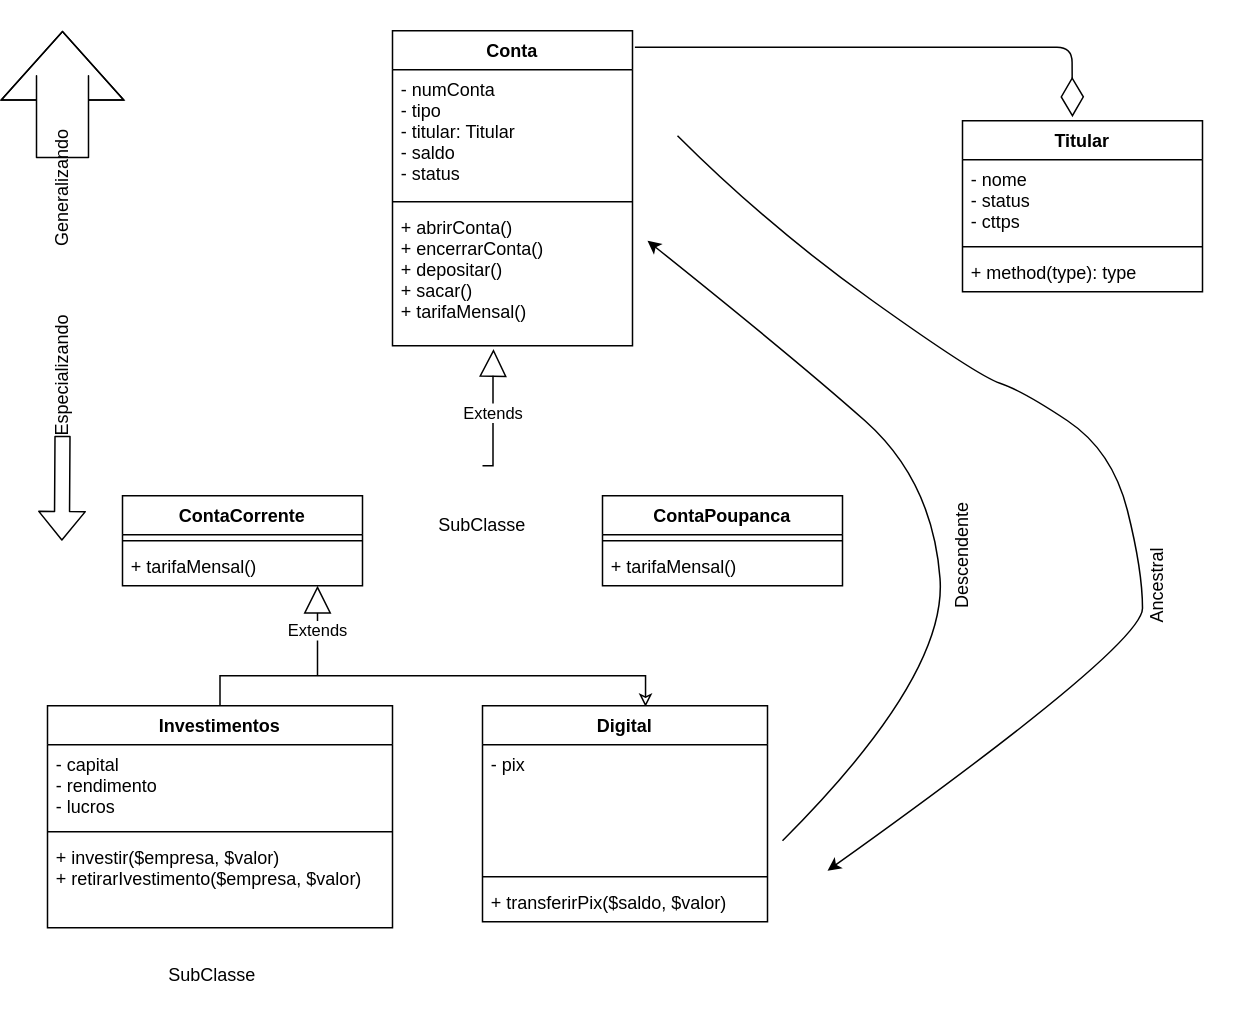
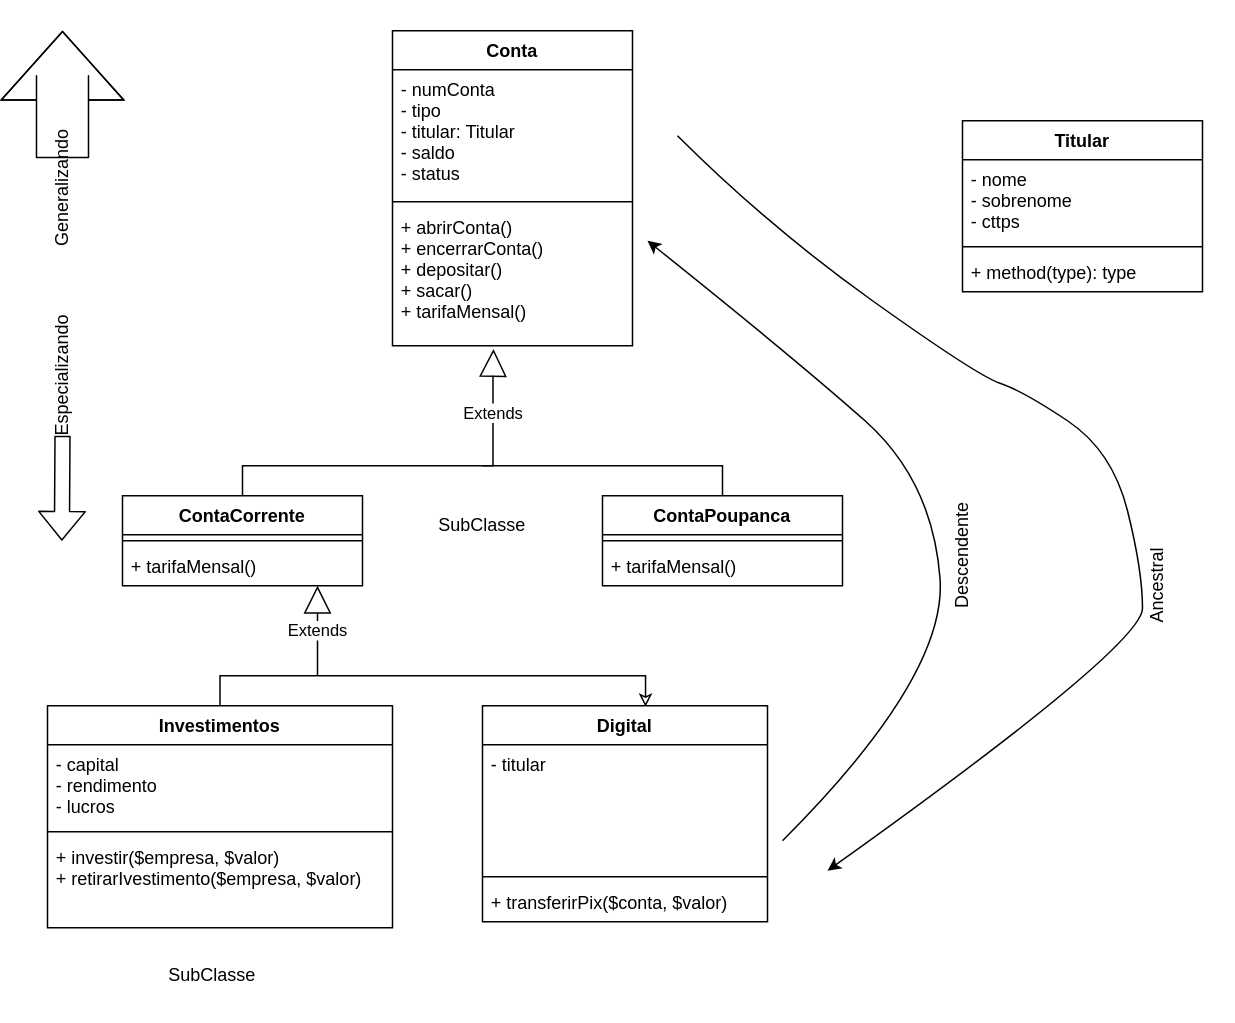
(863, 47) -> none
(998, 180) -> (998, 180)
none -> (347, 466)
(511, 765) -> (529, 765)
(630, 903) -> (633, 903)
